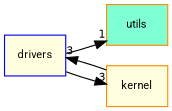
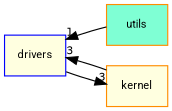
(81, 49) -> (92, 31)
